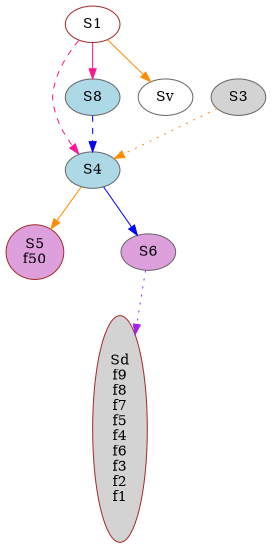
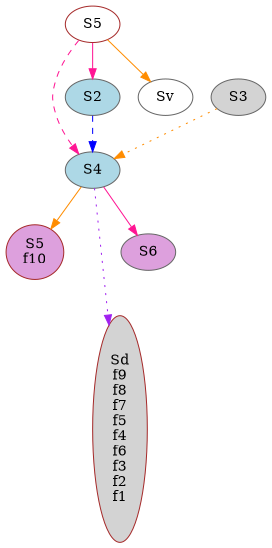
(93, 24) -> (93, 24)
(93, 97) -> (93, 97)
(118, 207) -> (118, 207)
(35, 252) -> (35, 252)
(141, 297) -> (101, 252)
